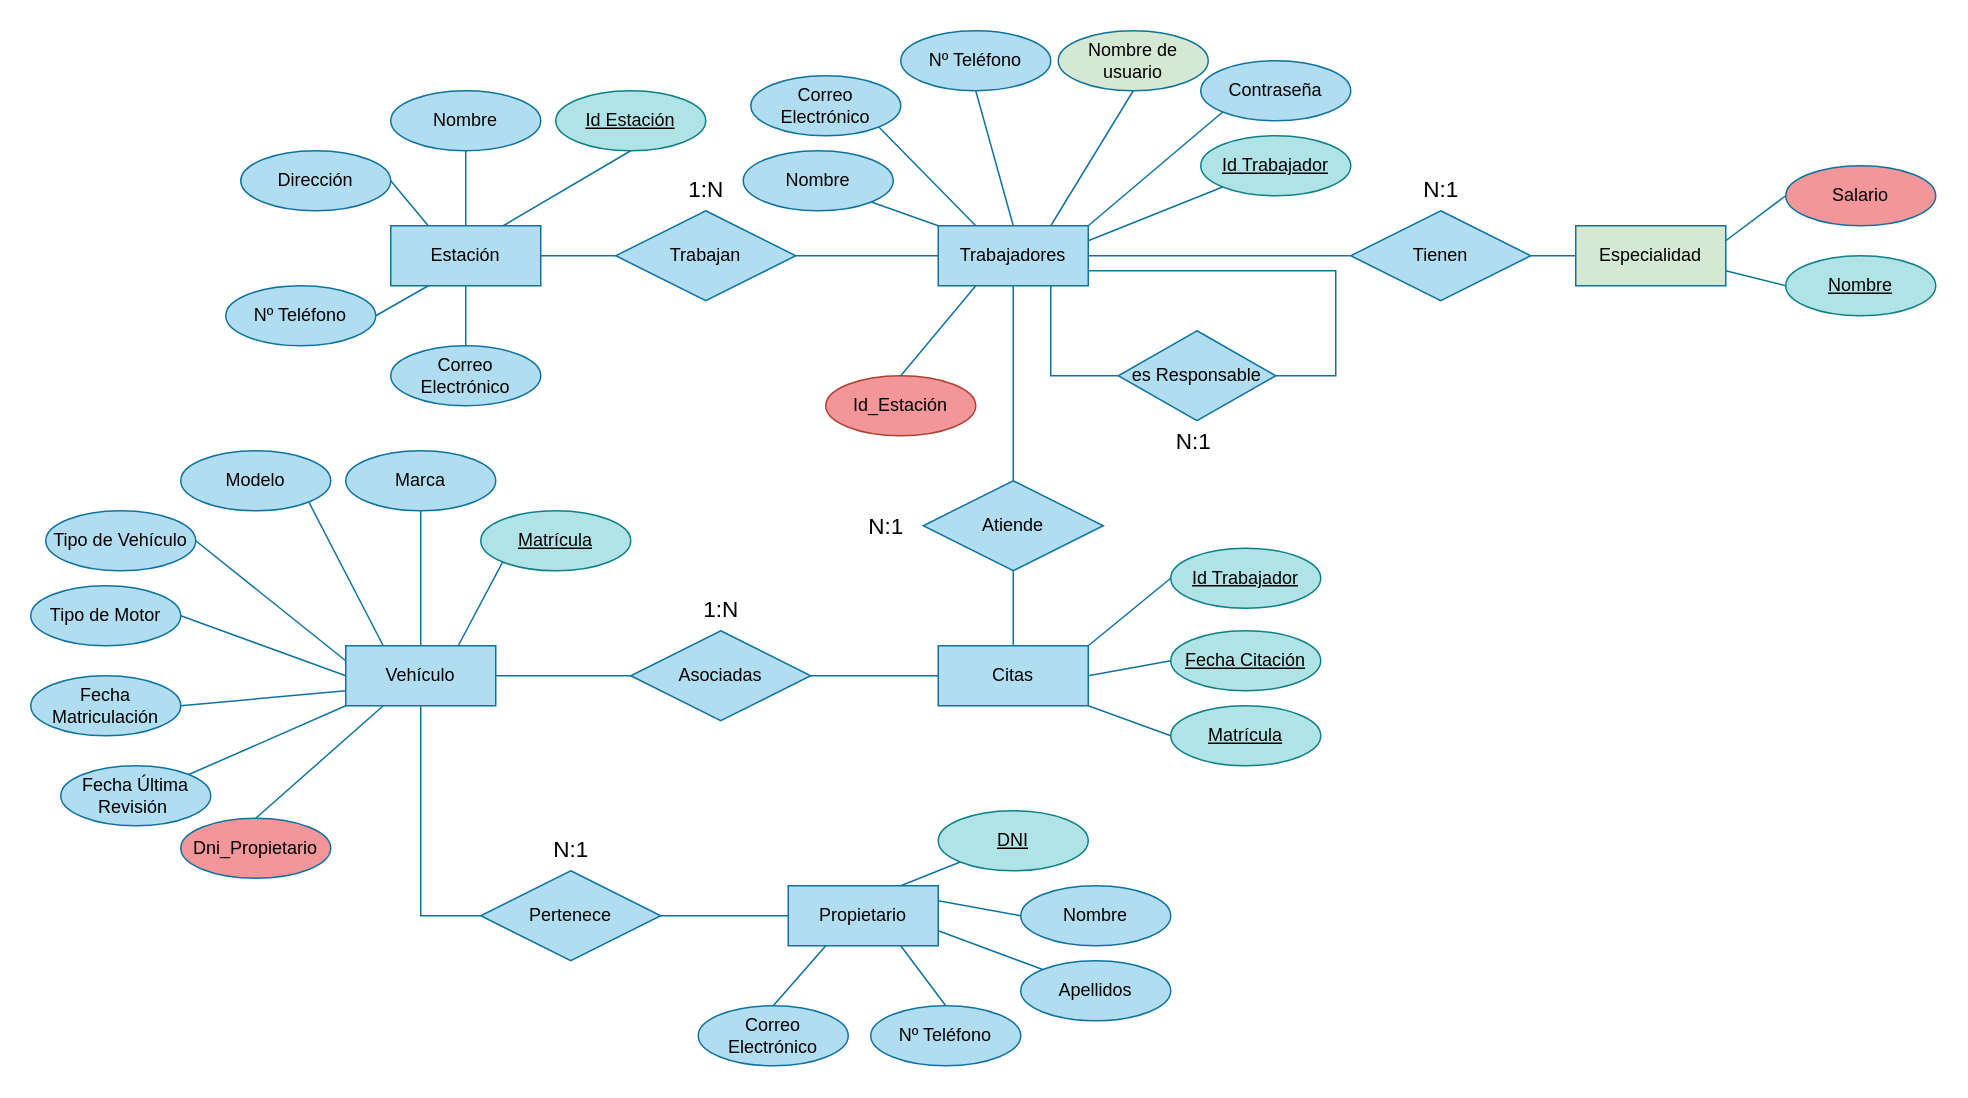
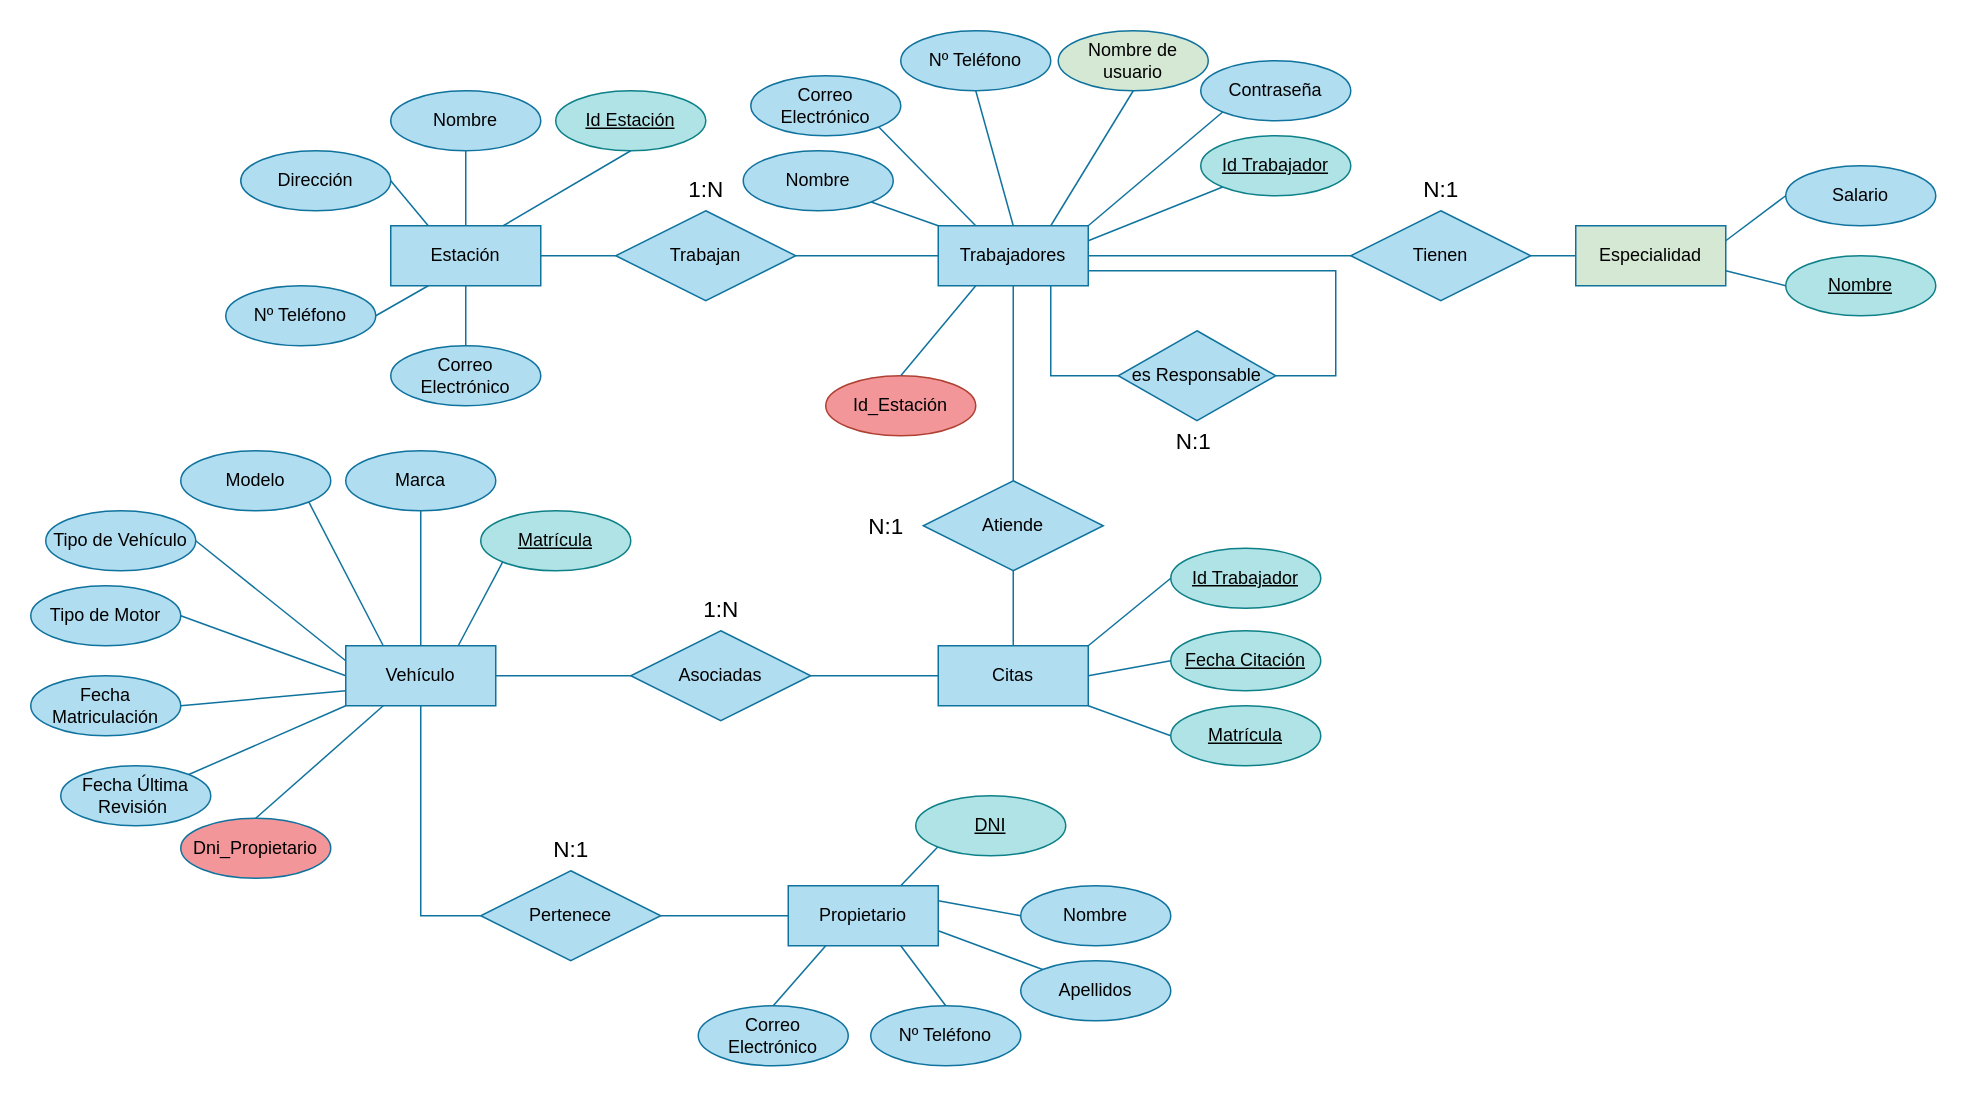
(1861, 196) -> (1861, 196)
(1013, 841) -> (991, 826)
